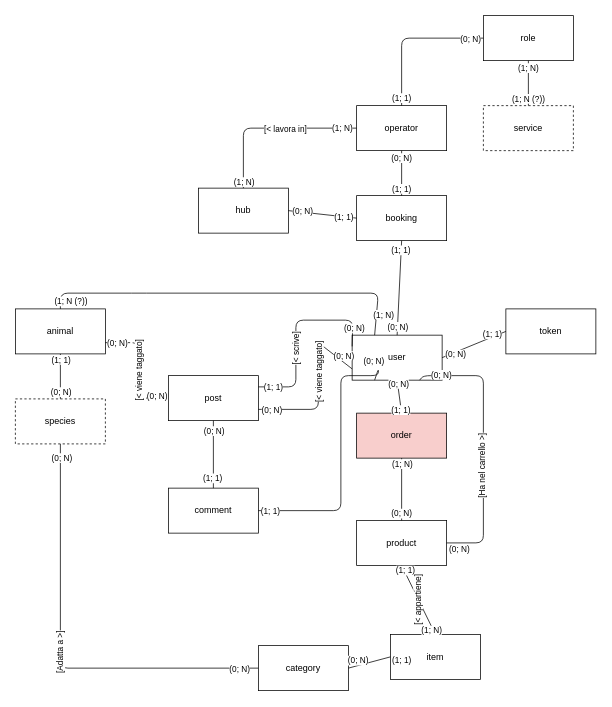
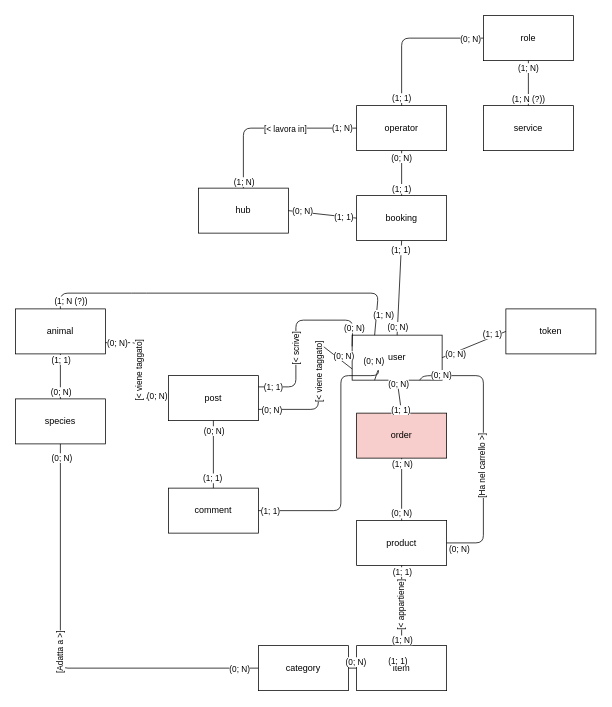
(528, 128) -> (528, 128)
(60, 421) -> (60, 421)
(435, 657) -> (402, 668)
